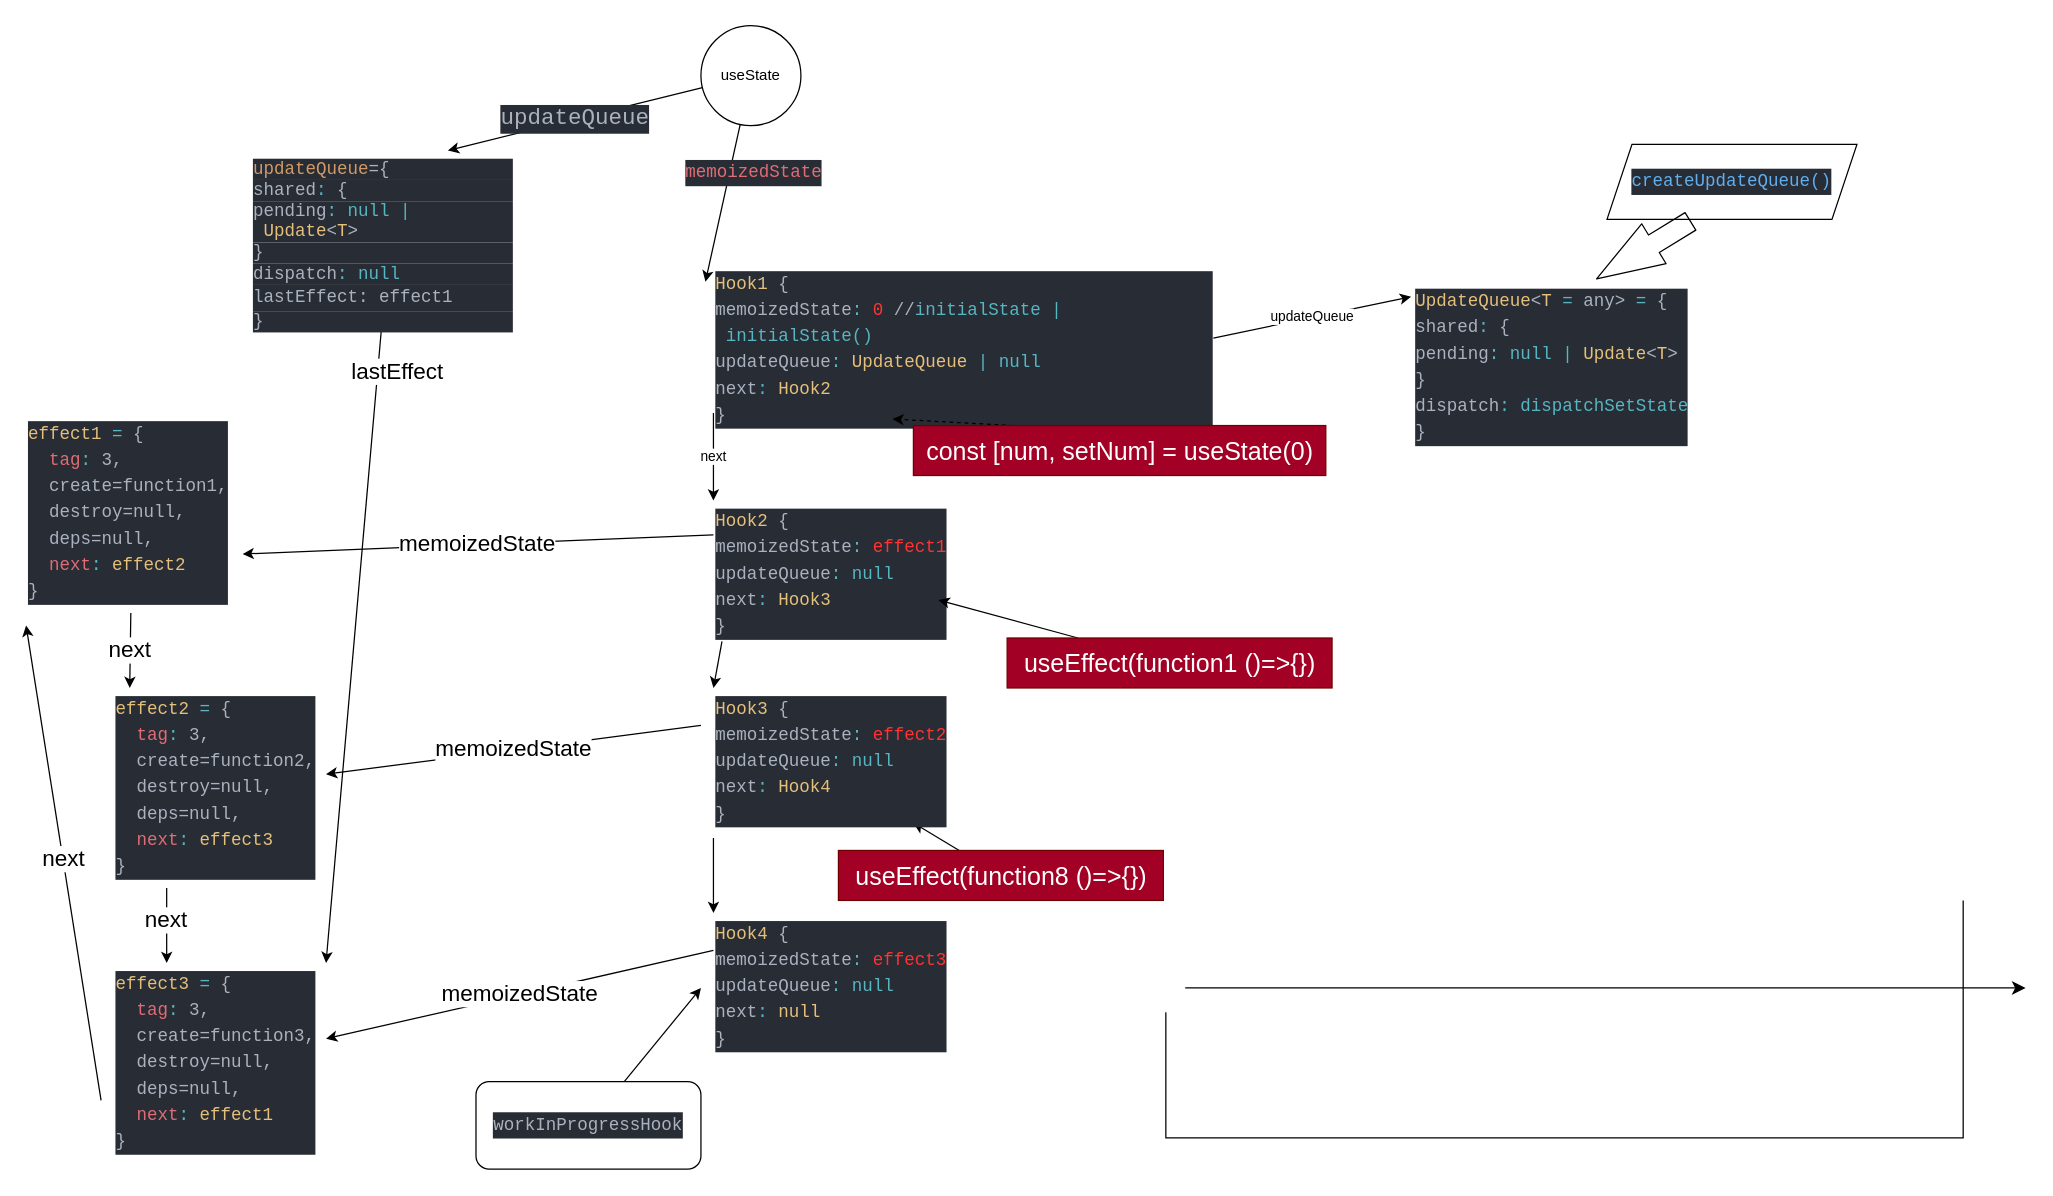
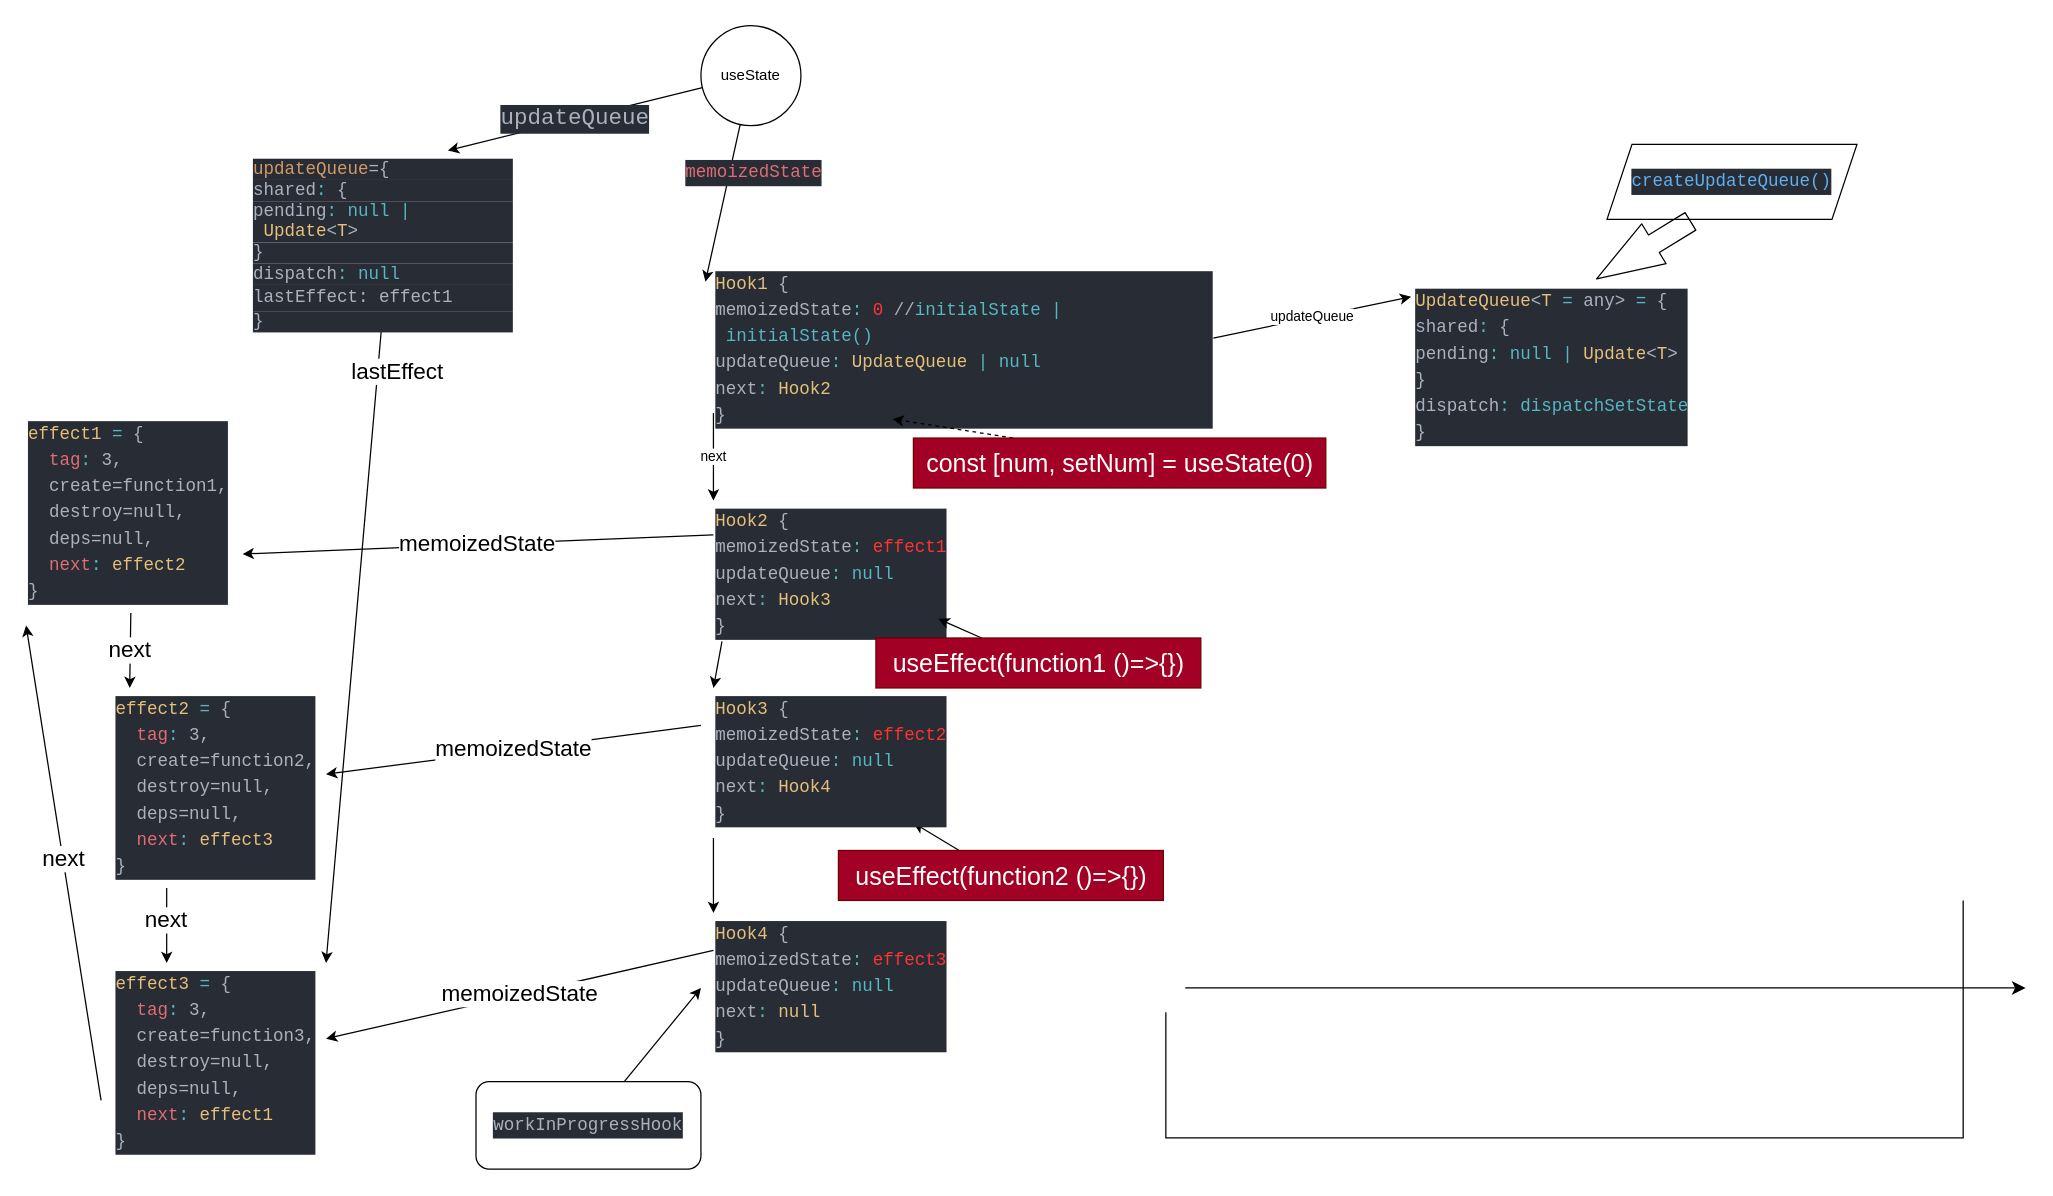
(1119, 451) -> (1119, 463)
(1169, 663) -> (1038, 663)
(1001, 876) -> (1001, 876)
